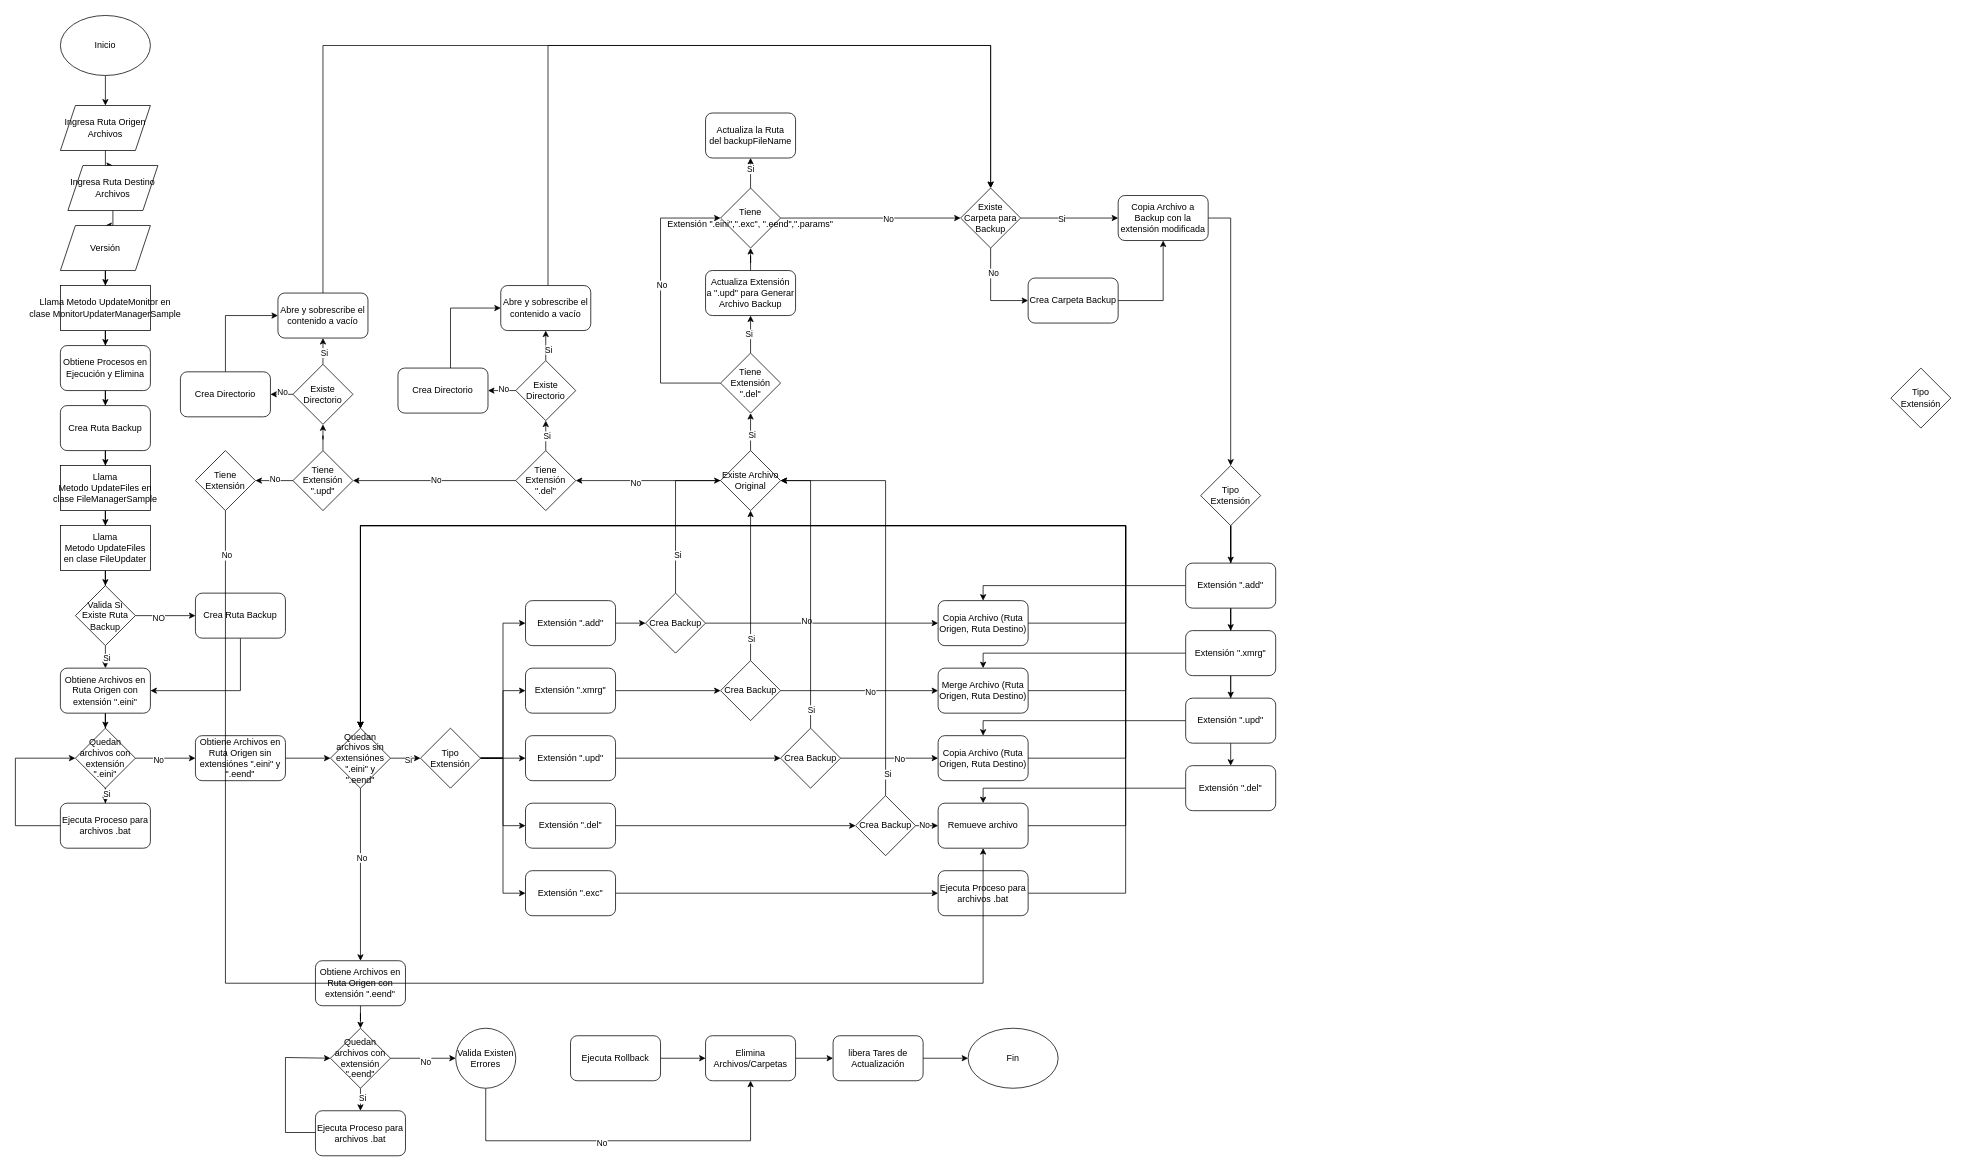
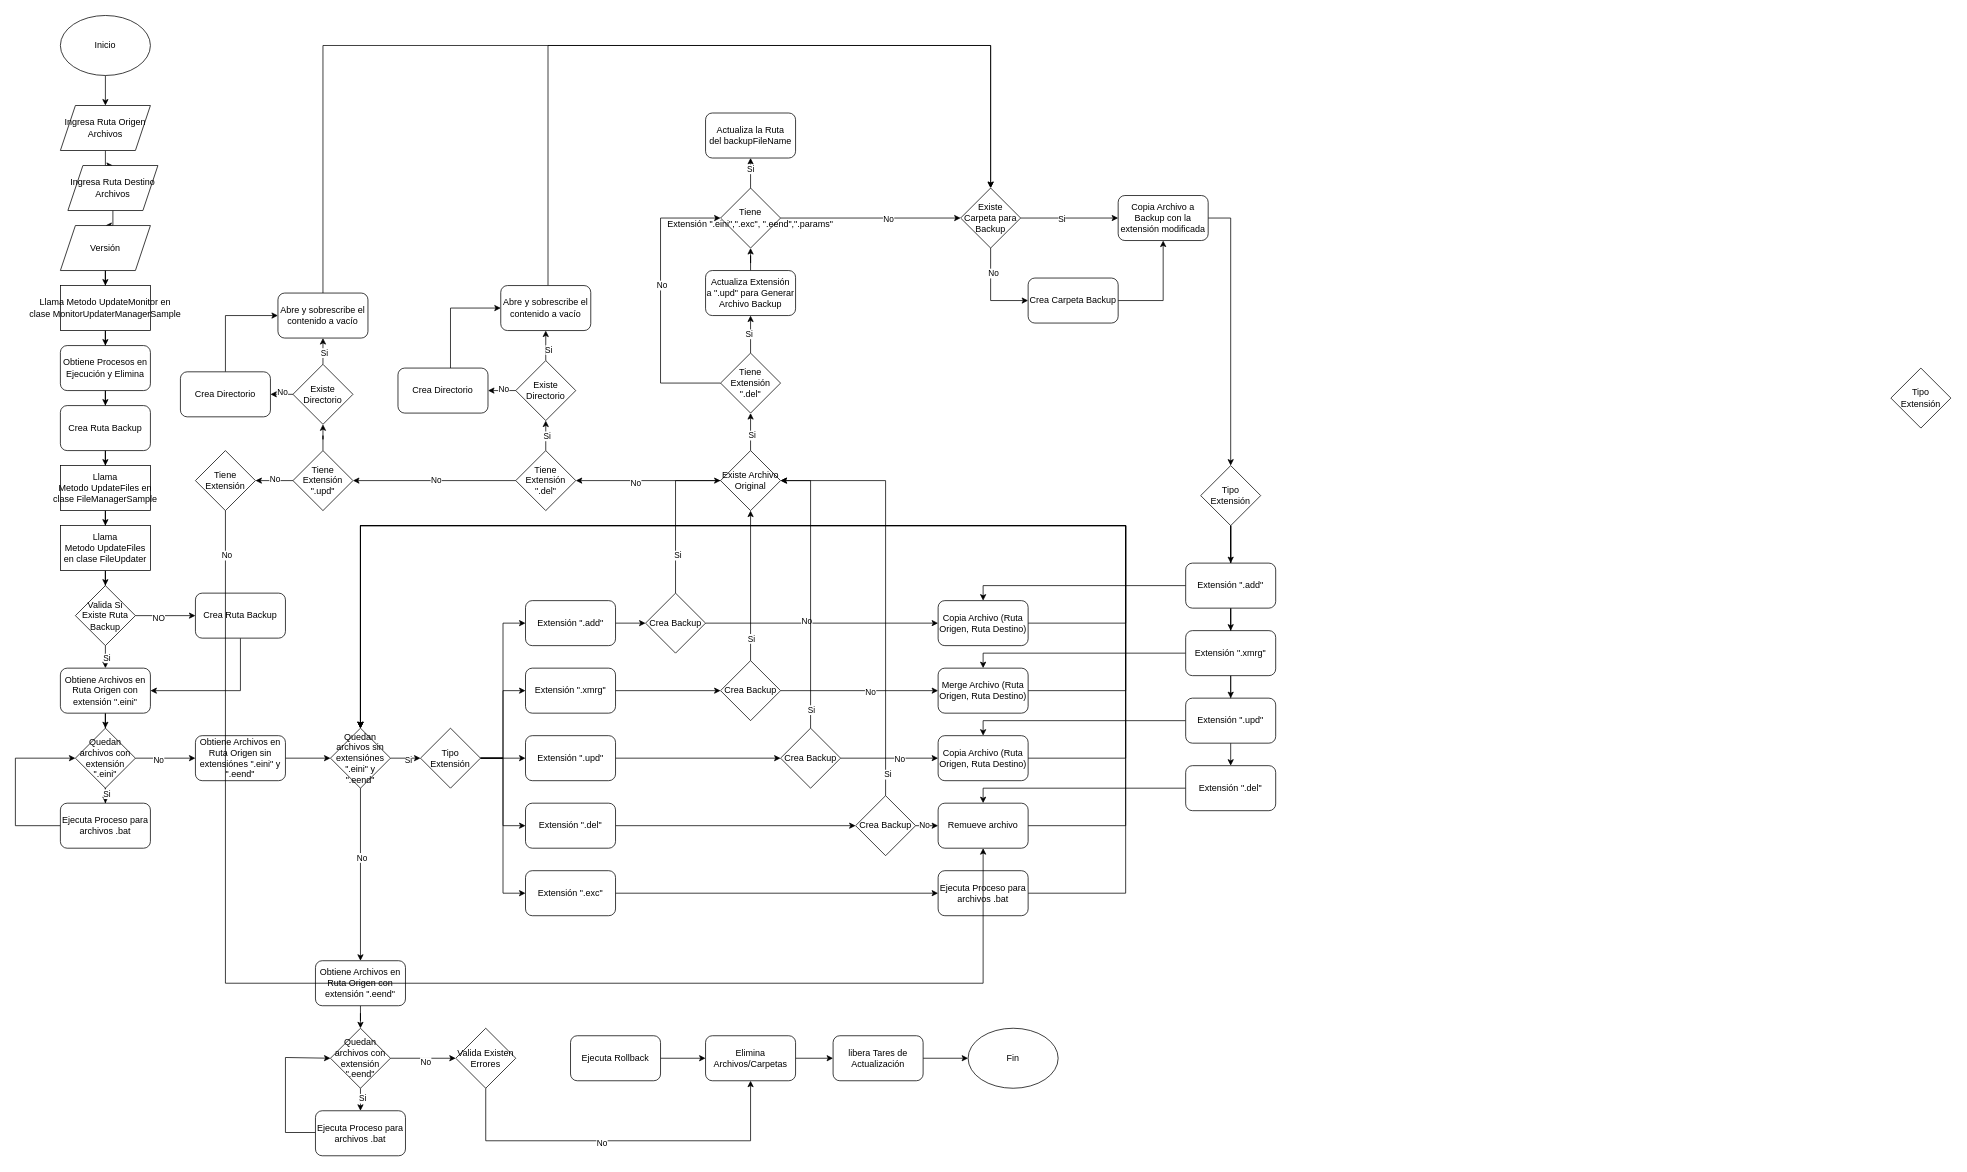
(486, 1058) -> (486, 1058)
